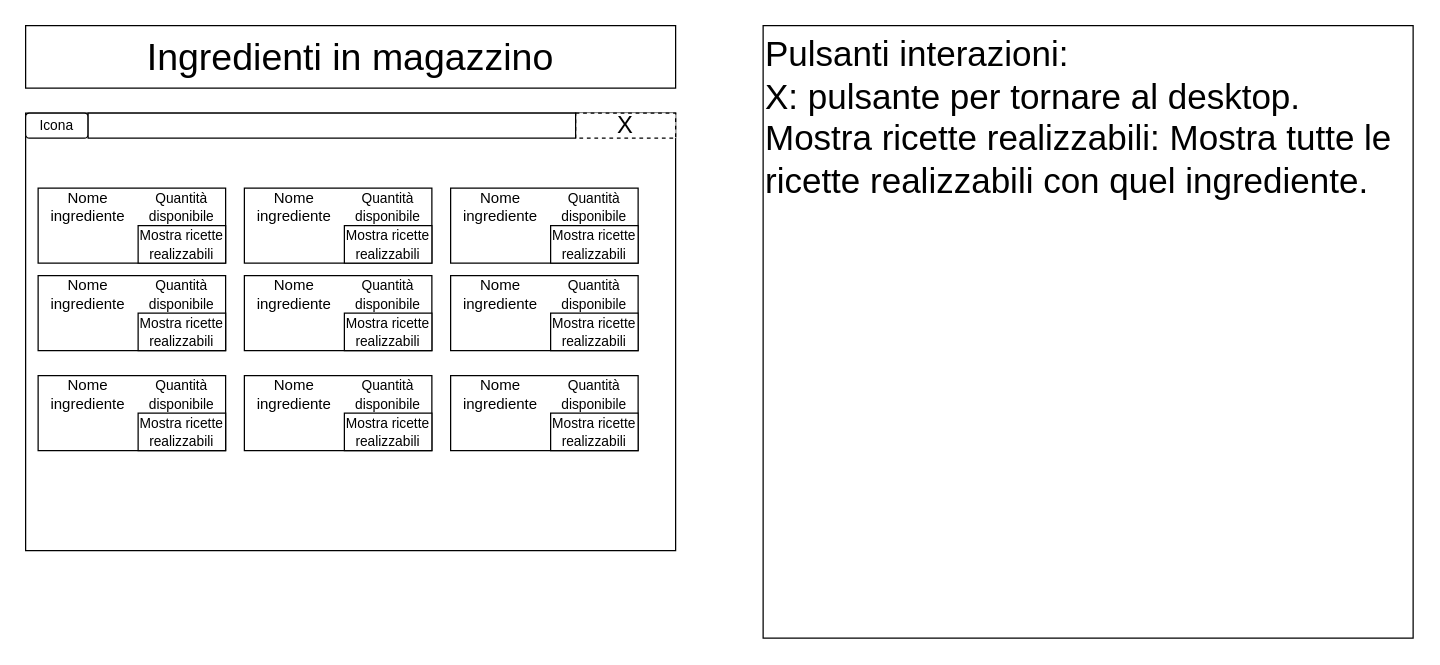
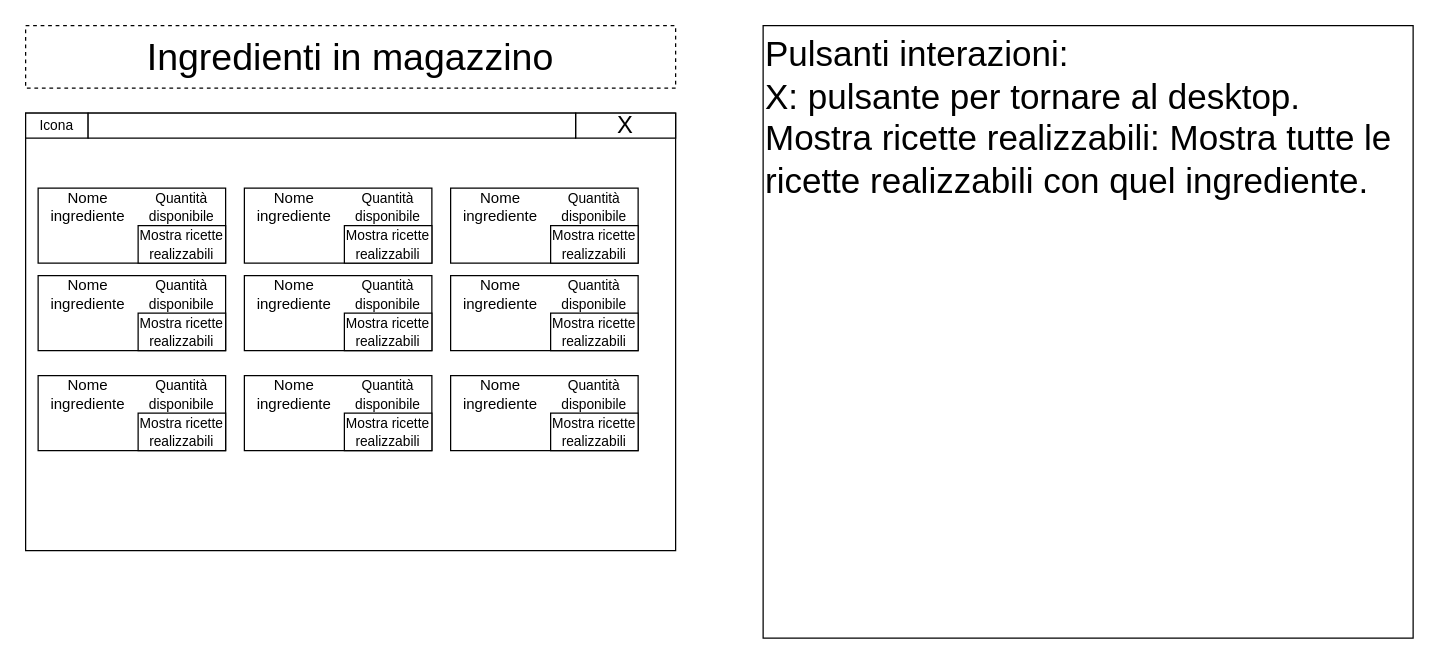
(351, 57) -> (351, 57)
(57, 126) -> (57, 126)
(626, 126) -> (626, 126)
